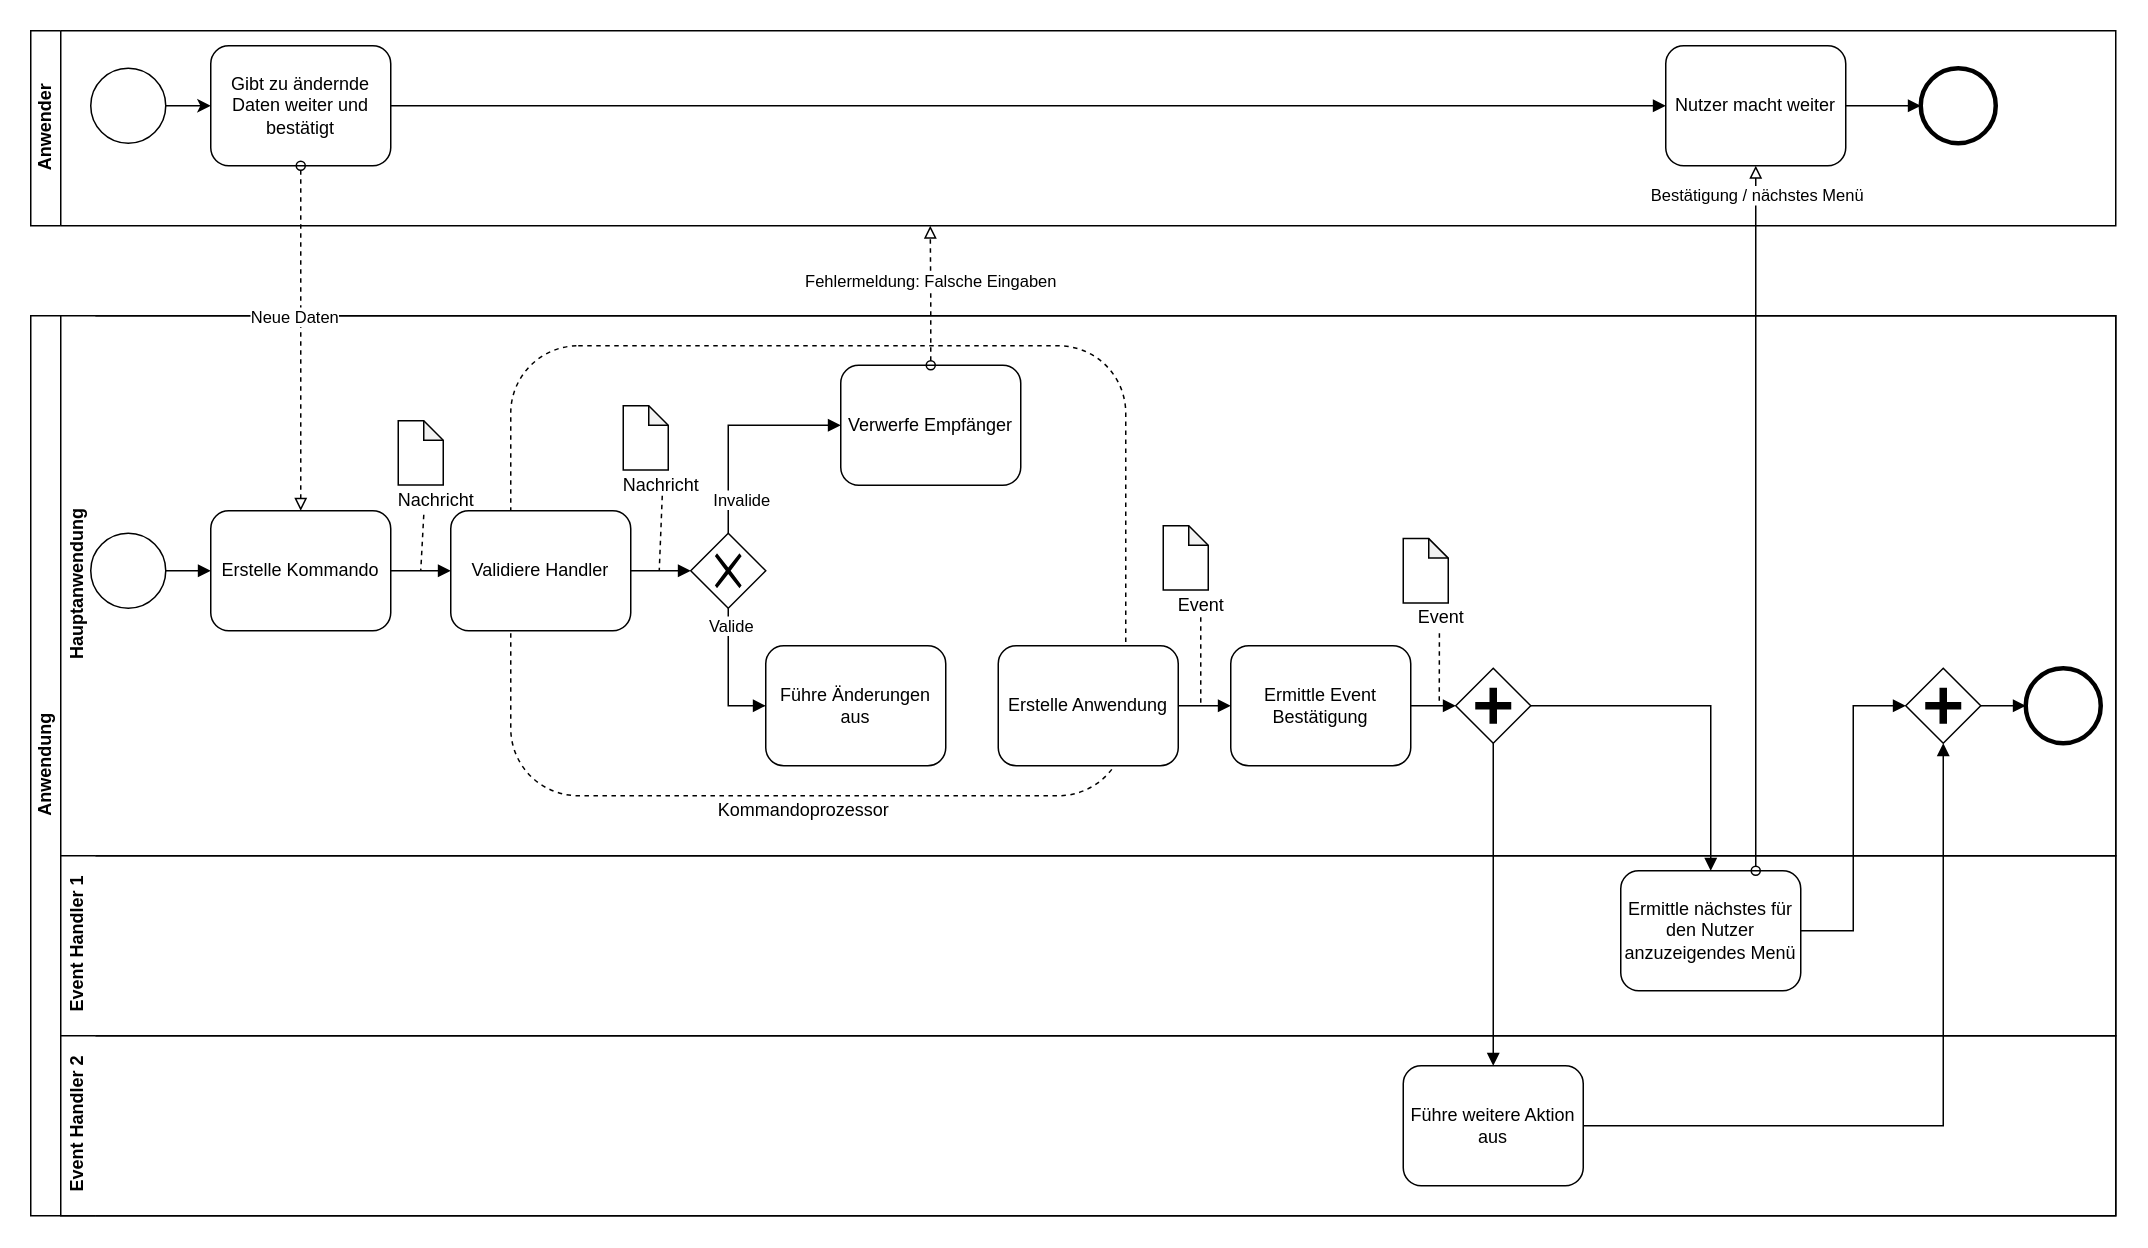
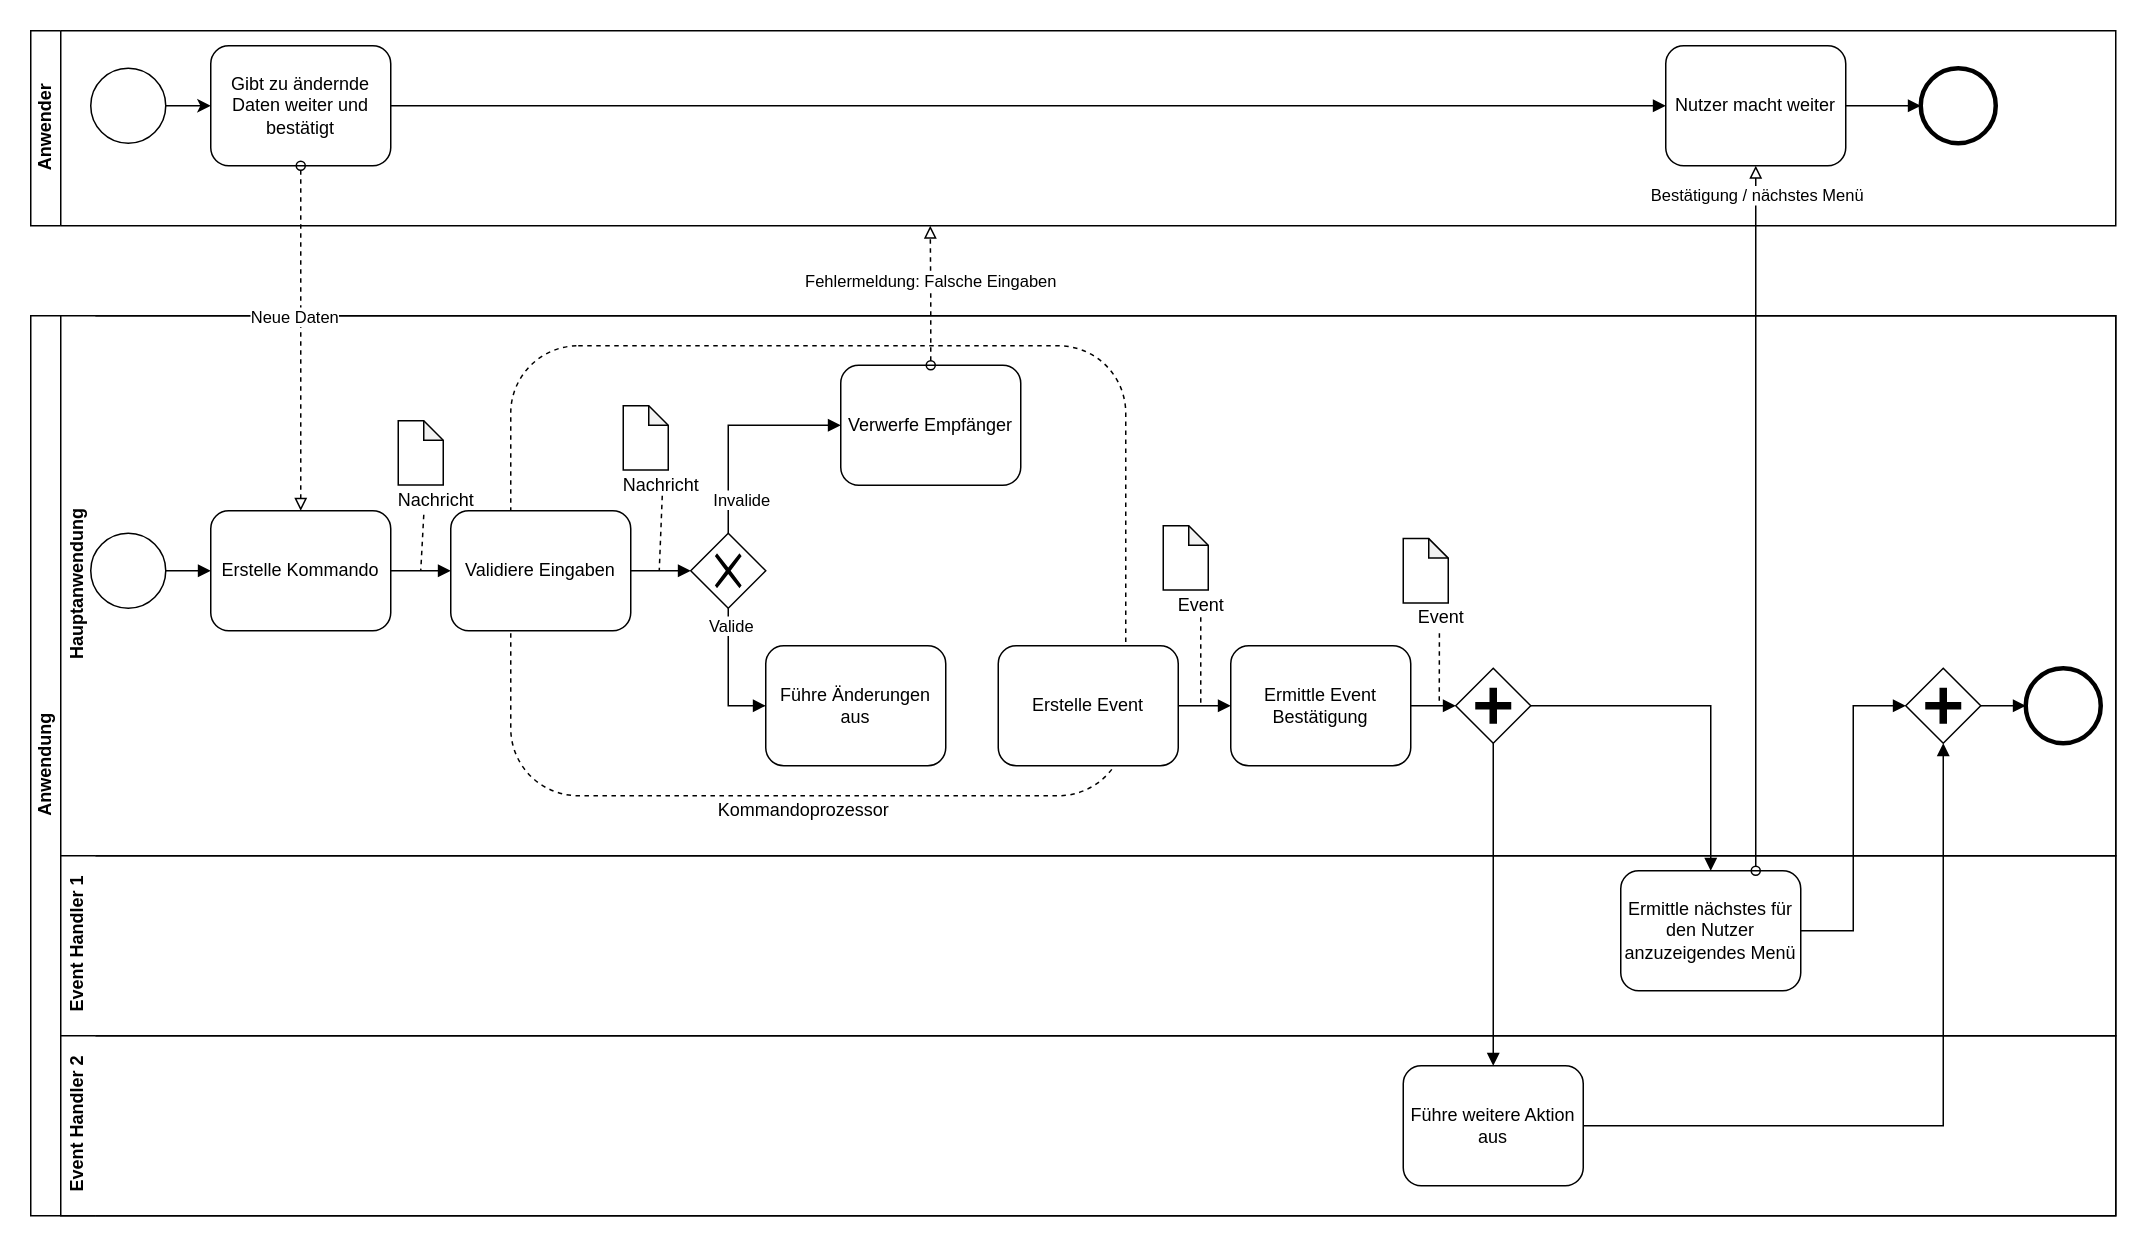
(541, 571) -> (541, 571)
(1088, 706) -> (1088, 706)
